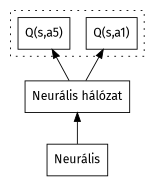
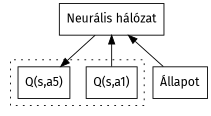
(92, 69) -> (112, 54)
(77, 160) -> (180, 83)
